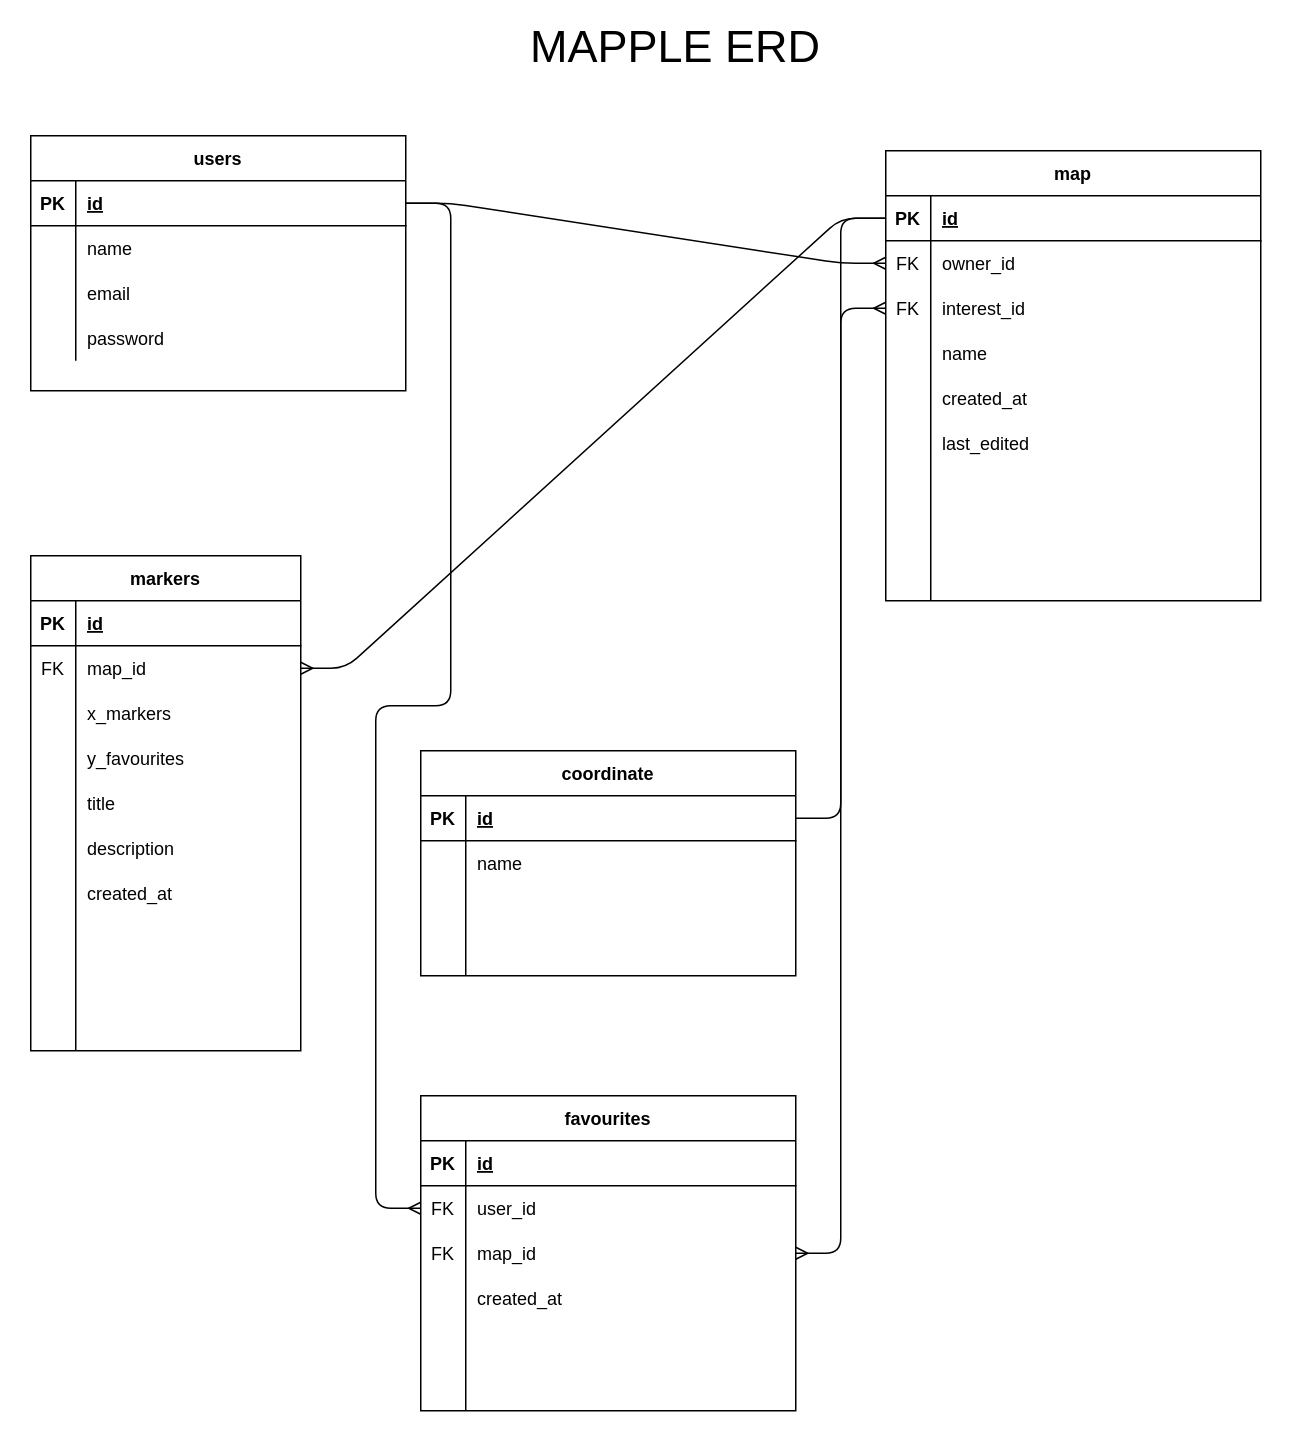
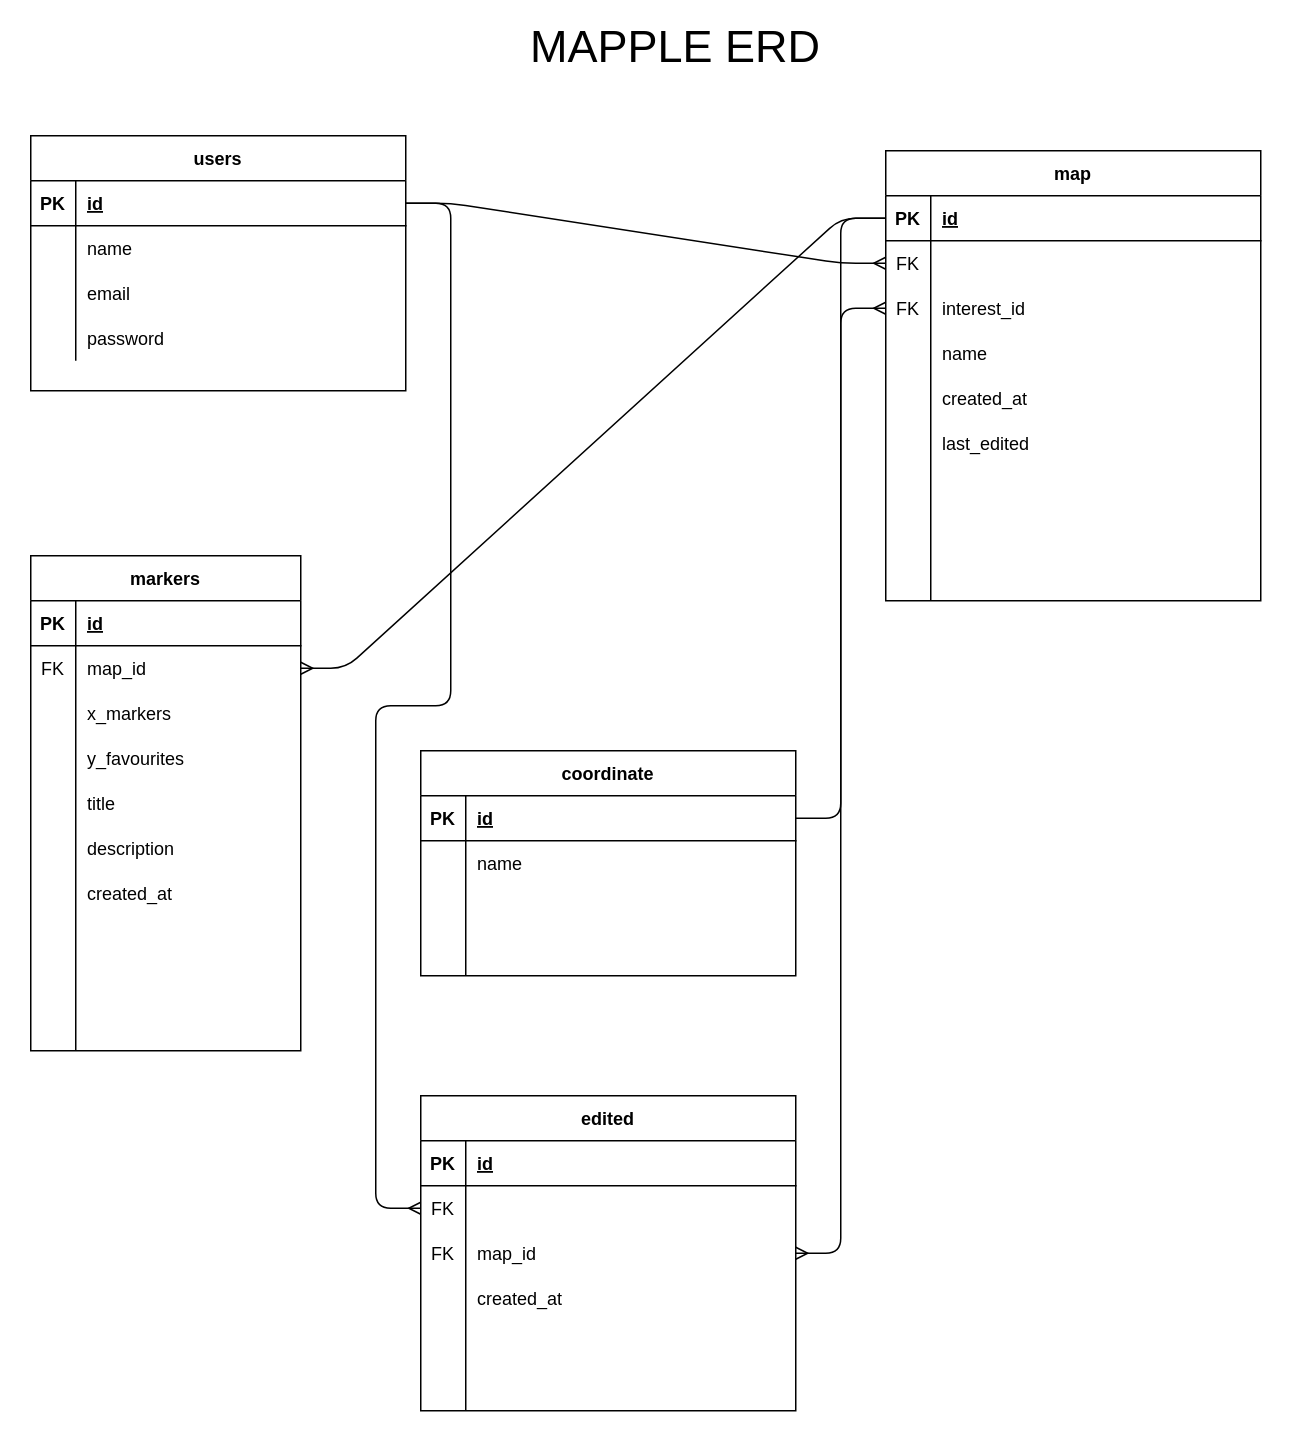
(1096, 263) -> none
(608, 1119) -> (608, 1119)
(631, 1208) -> none
